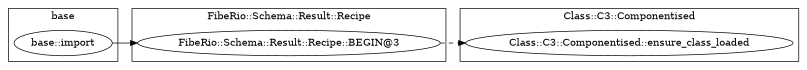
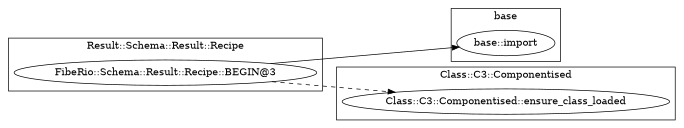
(289, 17) -> (165, 46)
(122, 43) -> (361, 56)
